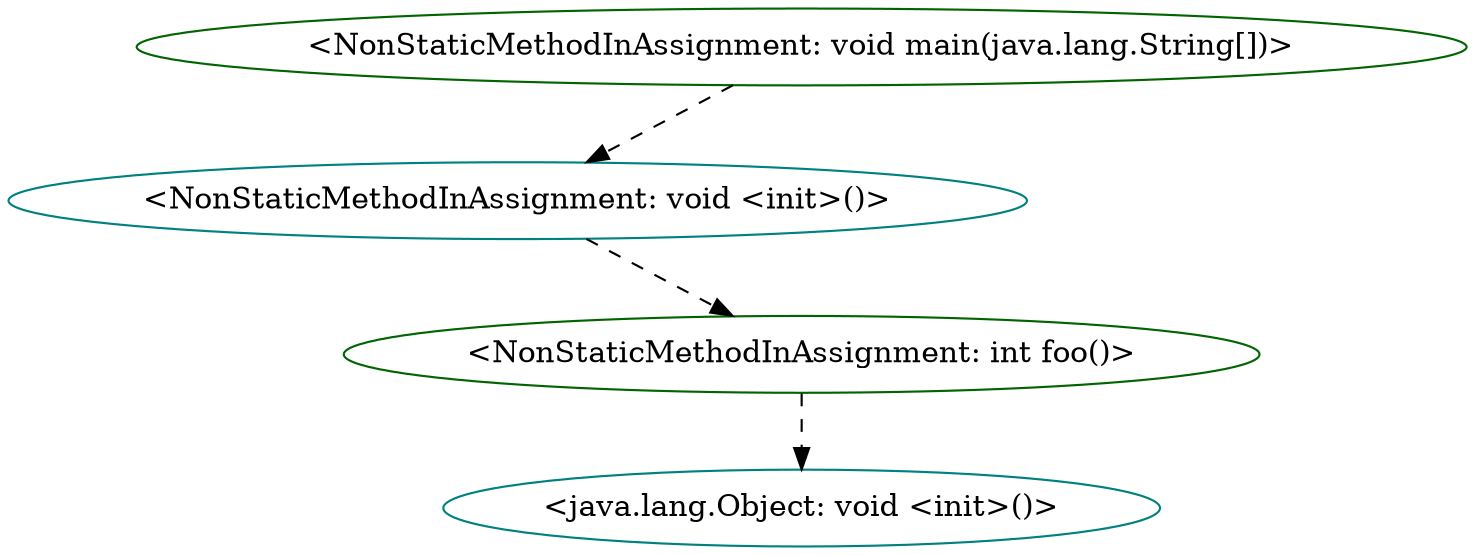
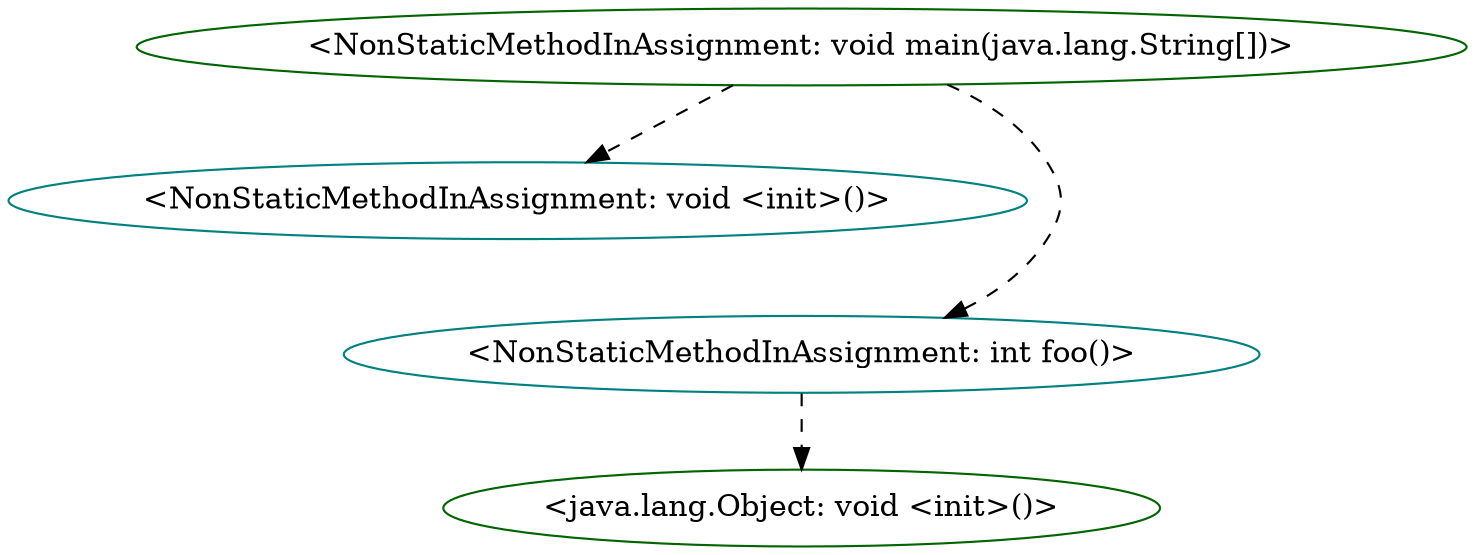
(650, 272) -> (1060, 191)
(802, 354) -> (802, 354)
(802, 508) -> (802, 508)
